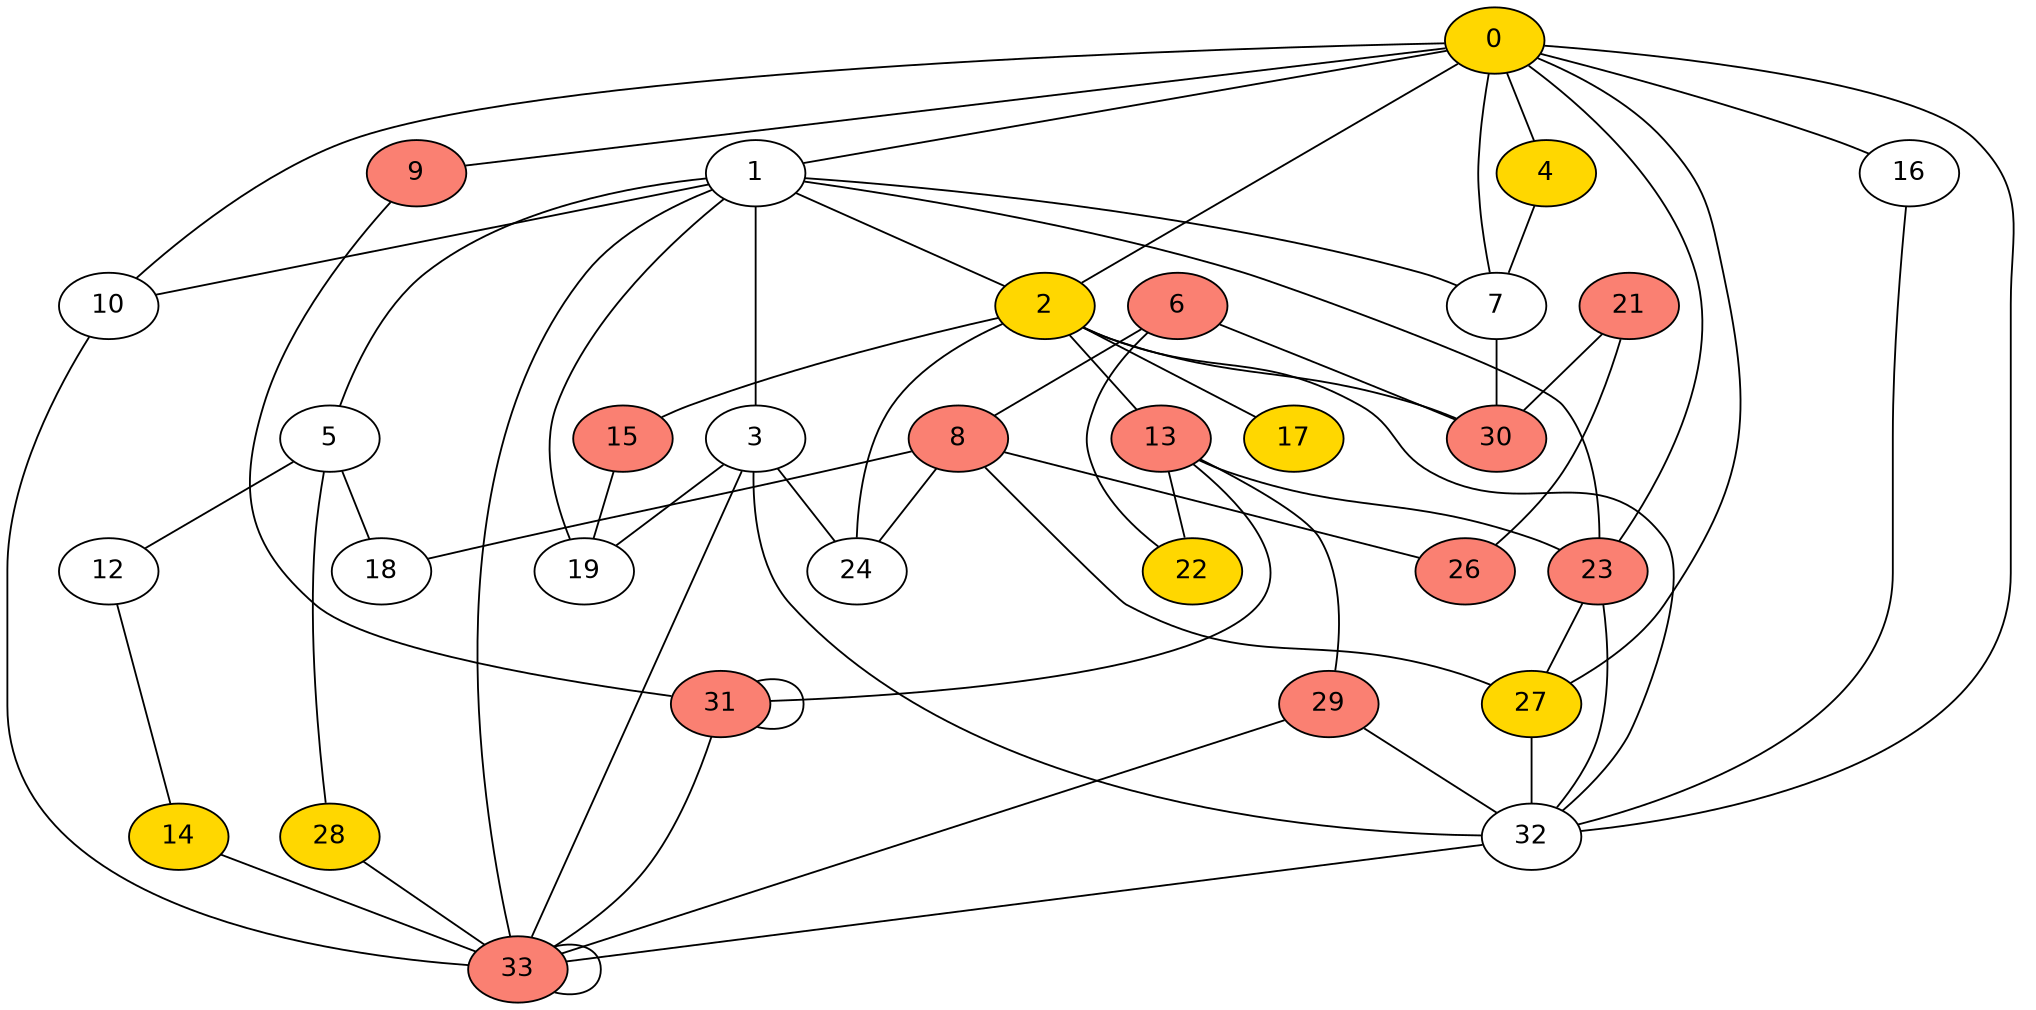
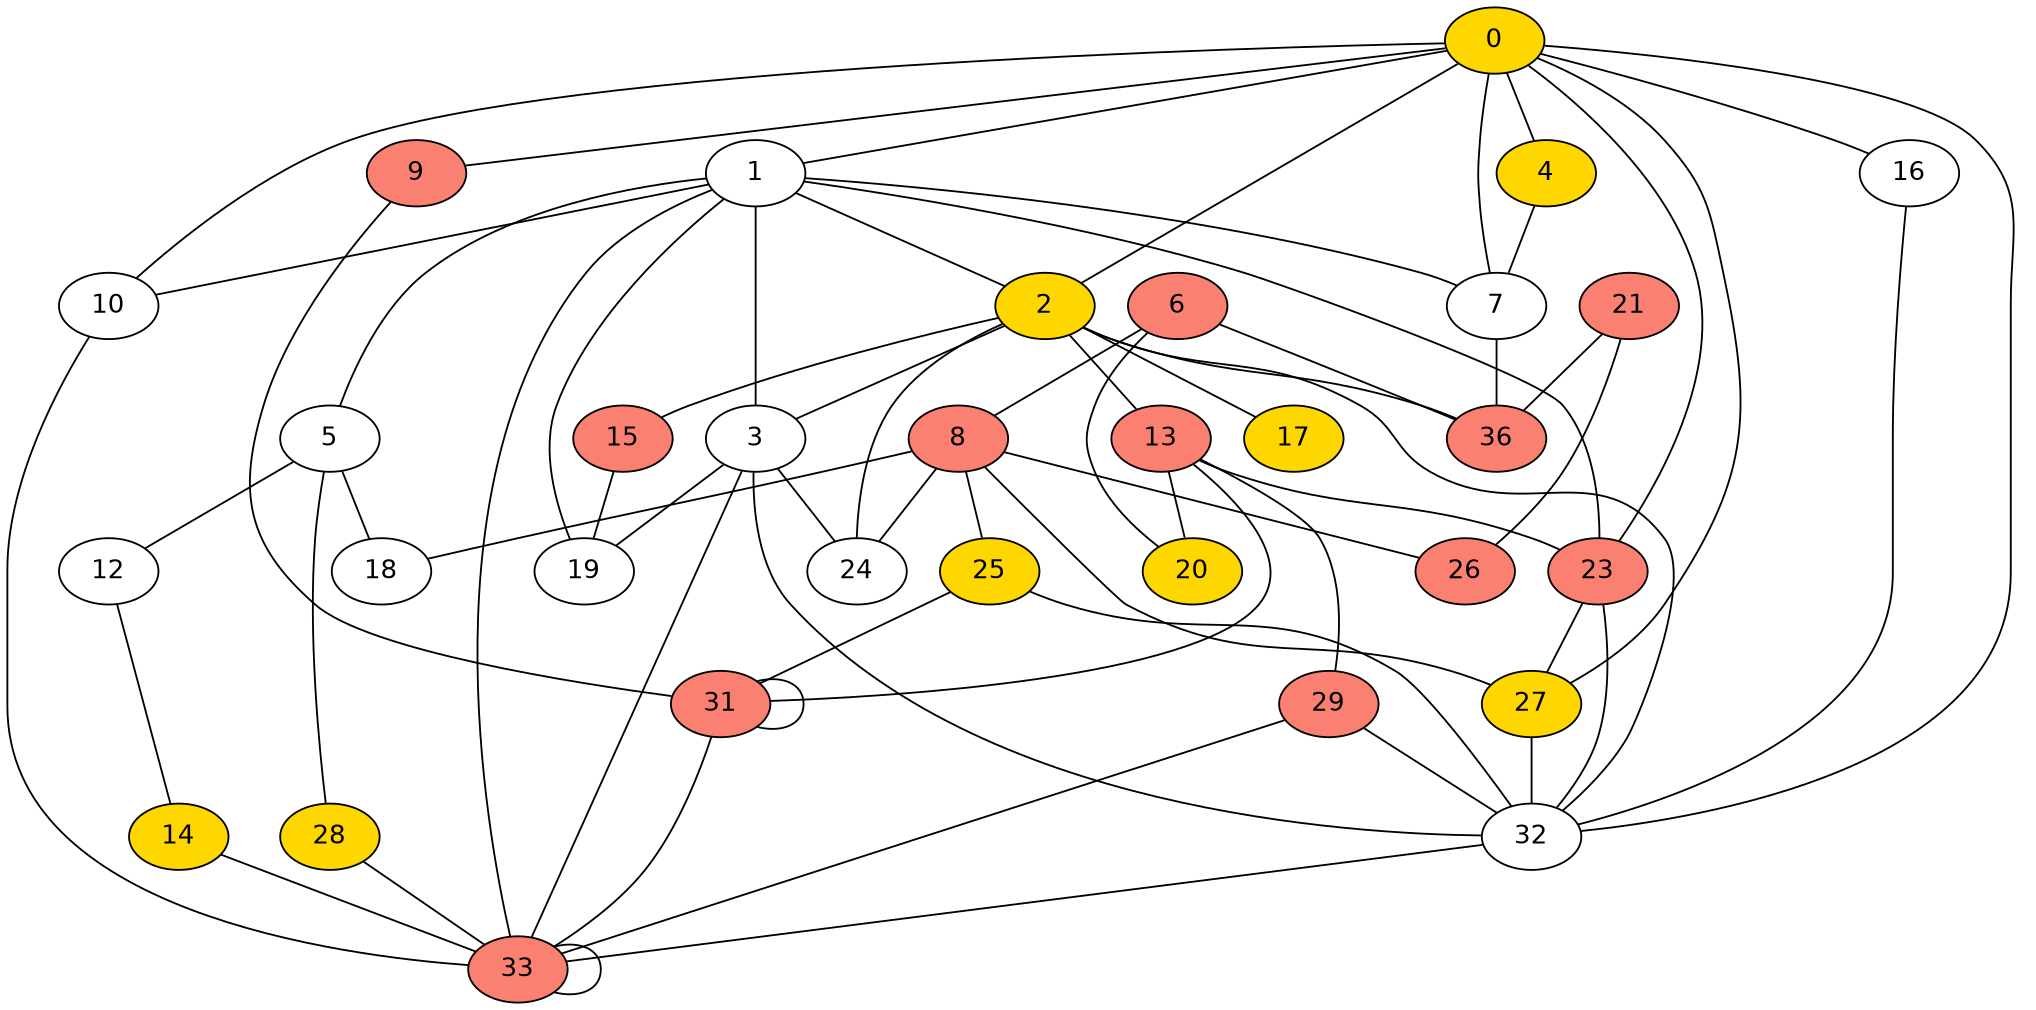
none -> (900, 372)
(1497, 439) -> (1497, 439)
none -> (990, 571)
(1192, 571) -> (1192, 571)
